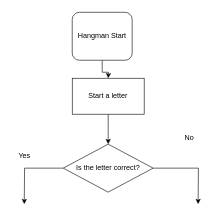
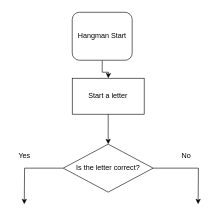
(189, 138) -> (186, 156)
